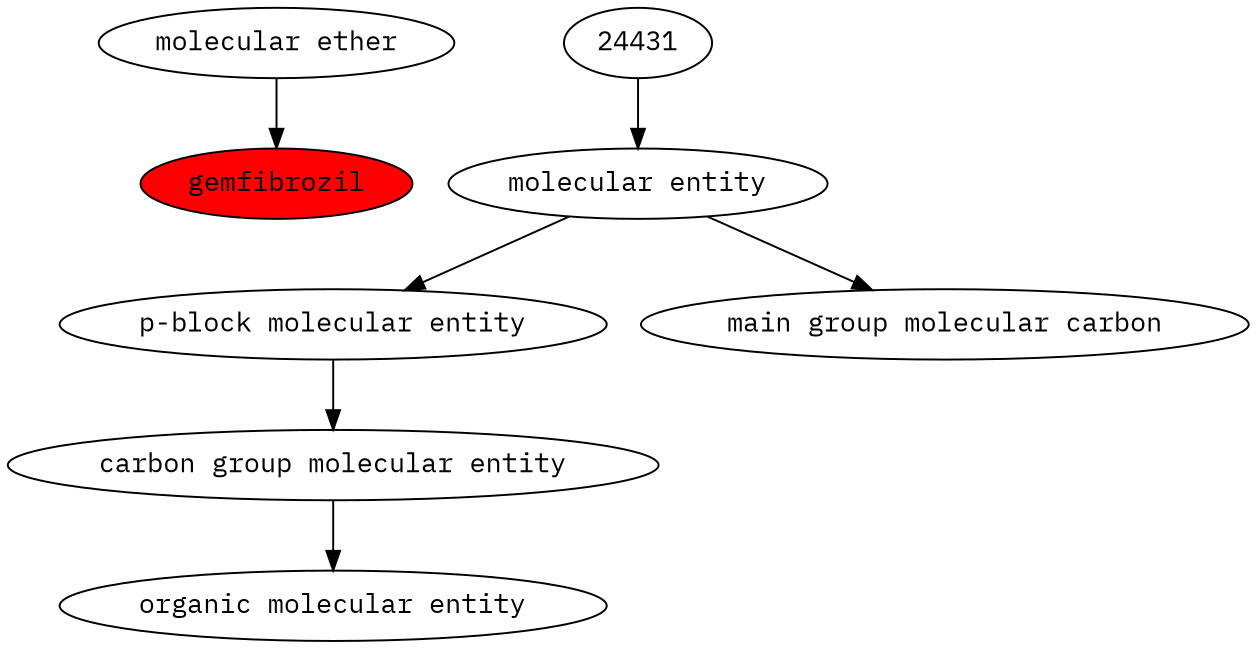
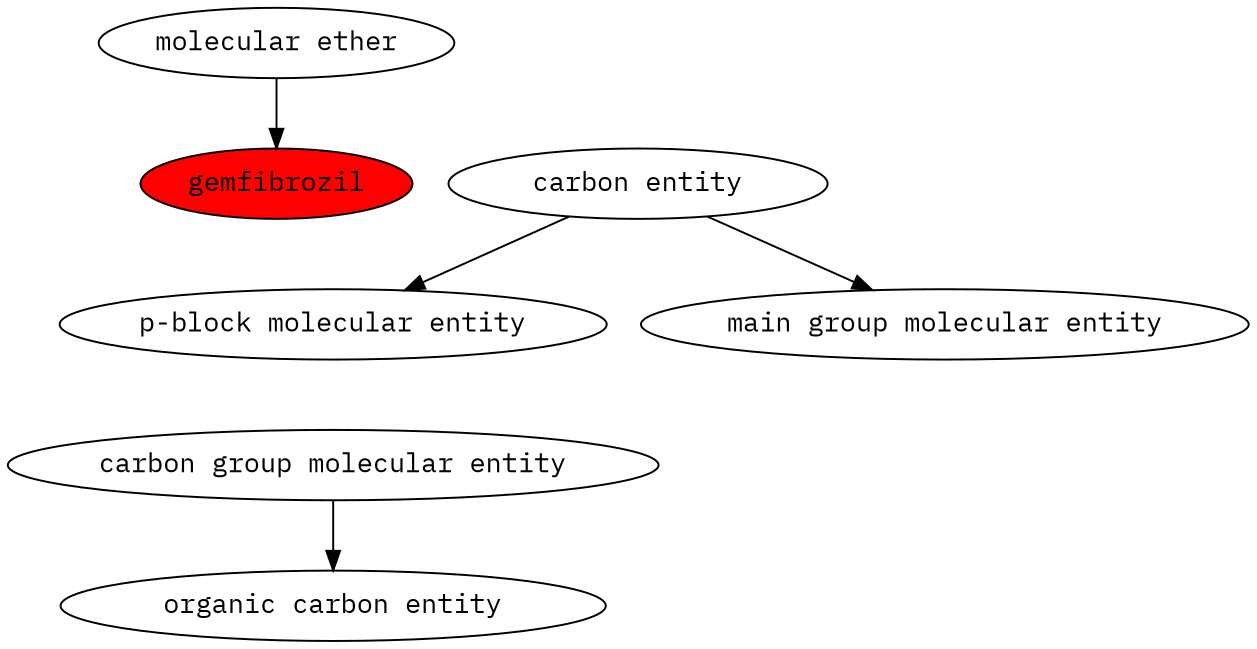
(638, 43) -> none
(638, 184) -> (638, 184)
(945, 324) -> (945, 324)
(333, 385) -> none
(333, 606) -> (333, 606)
